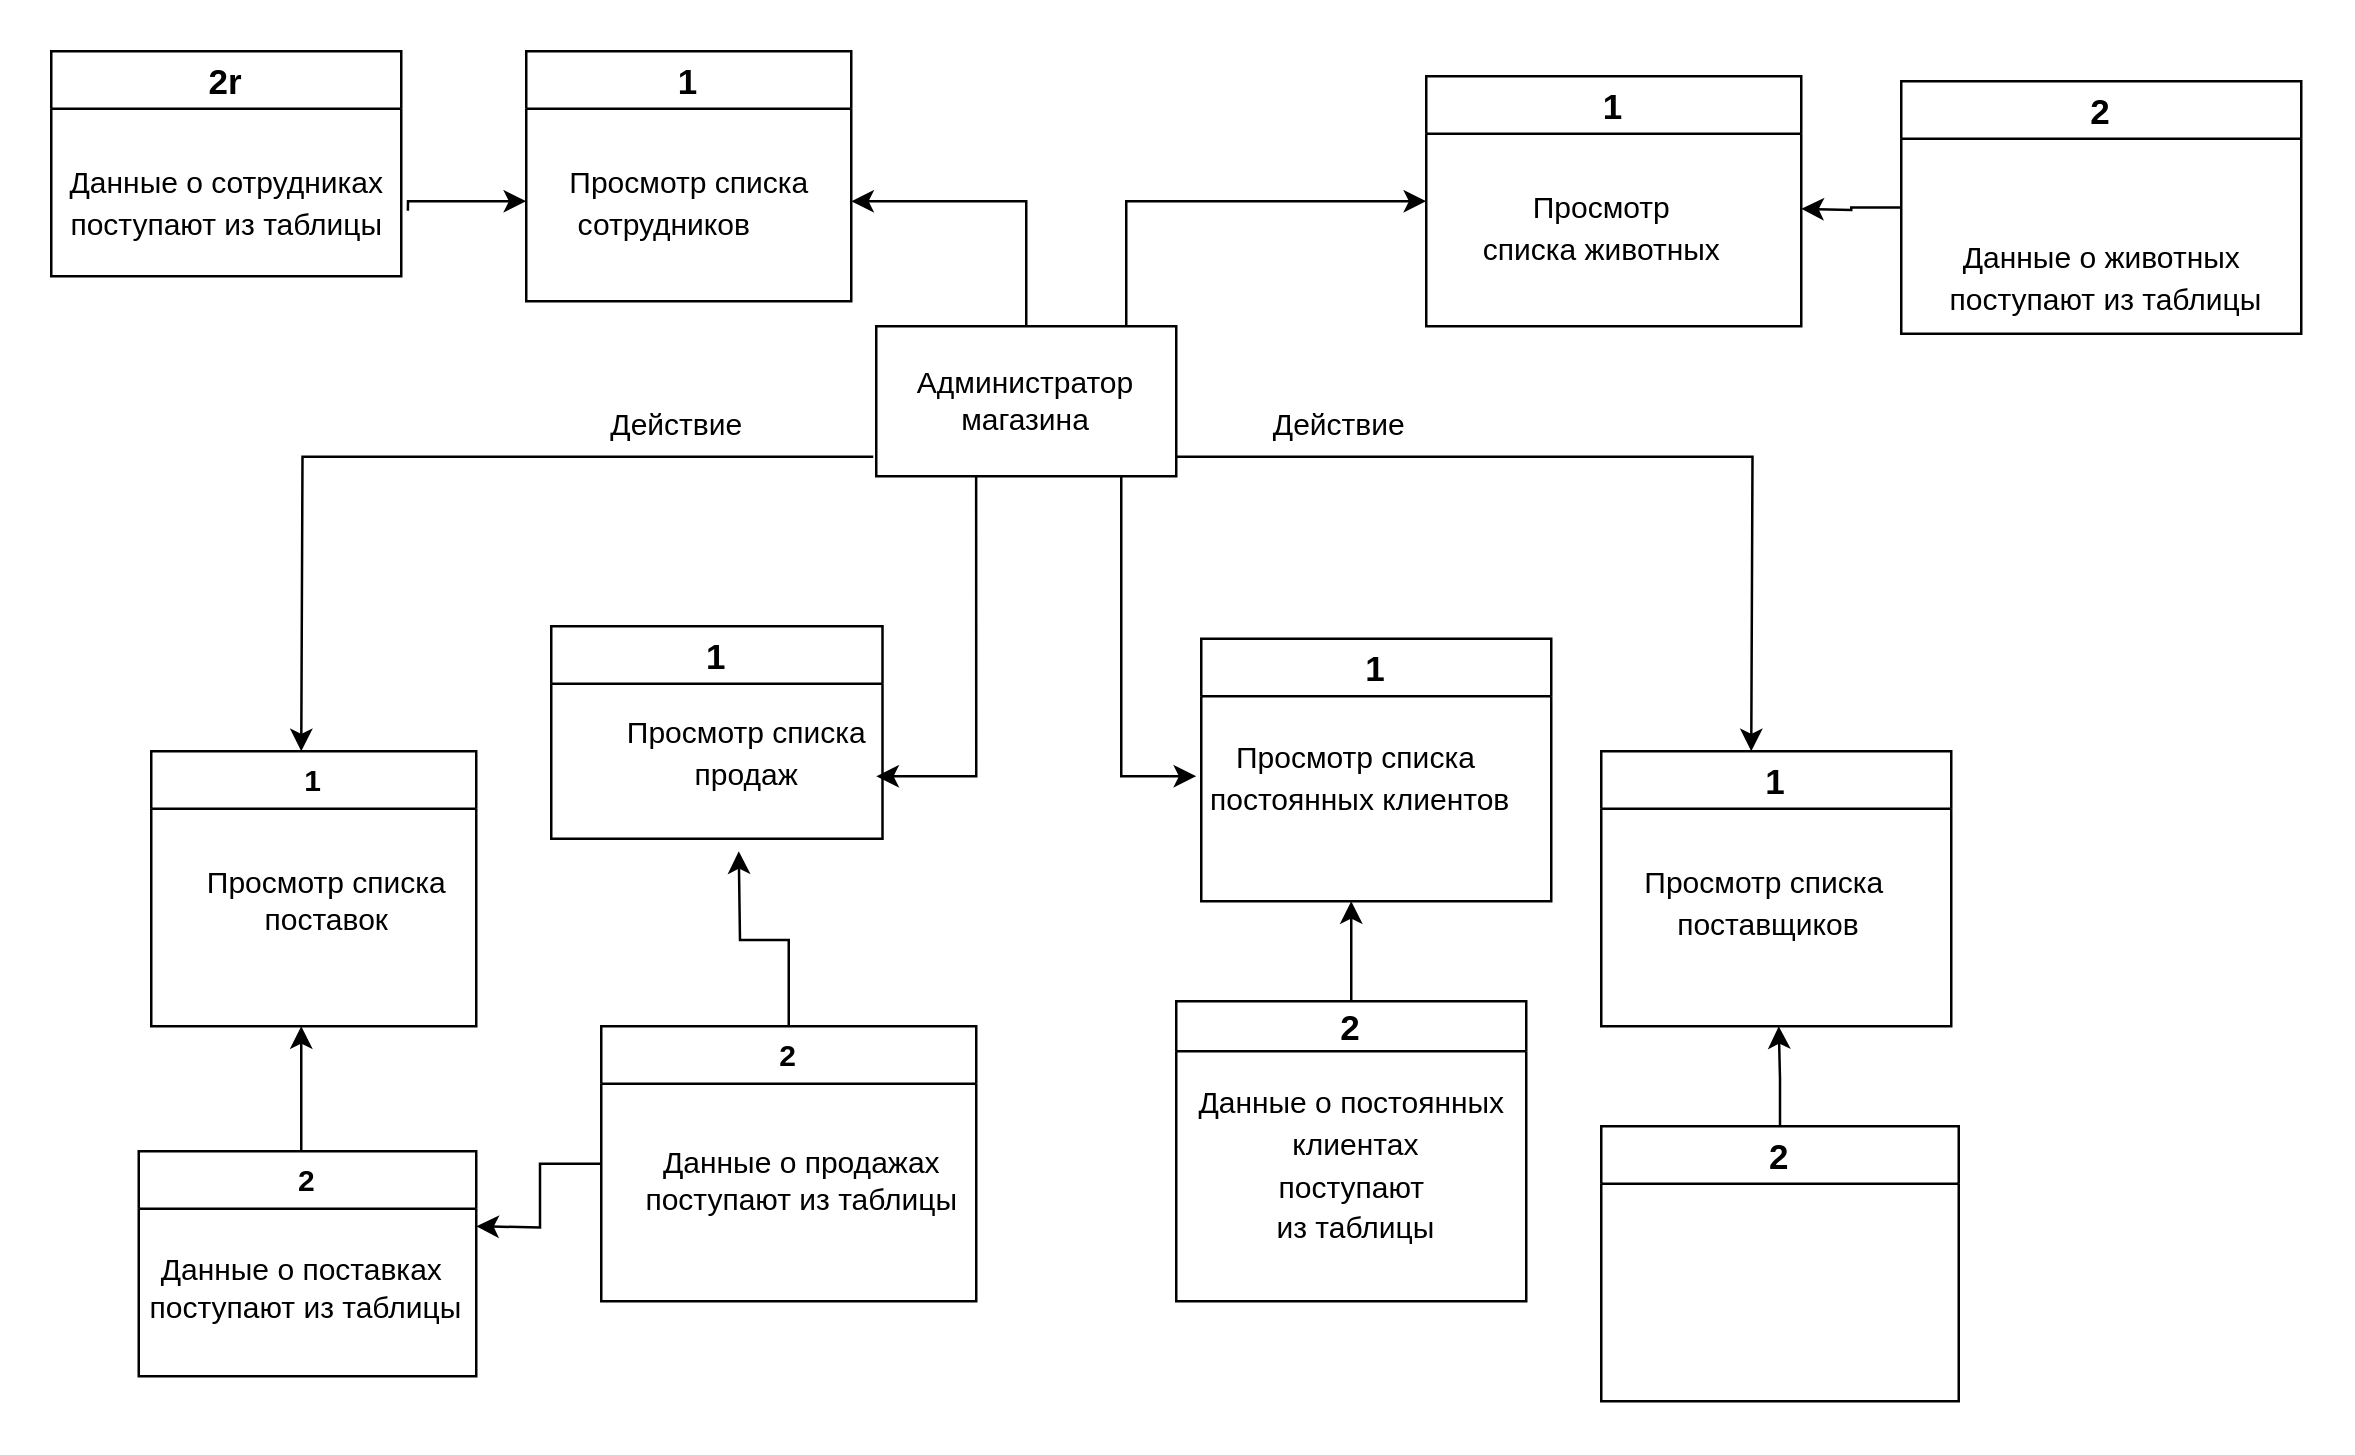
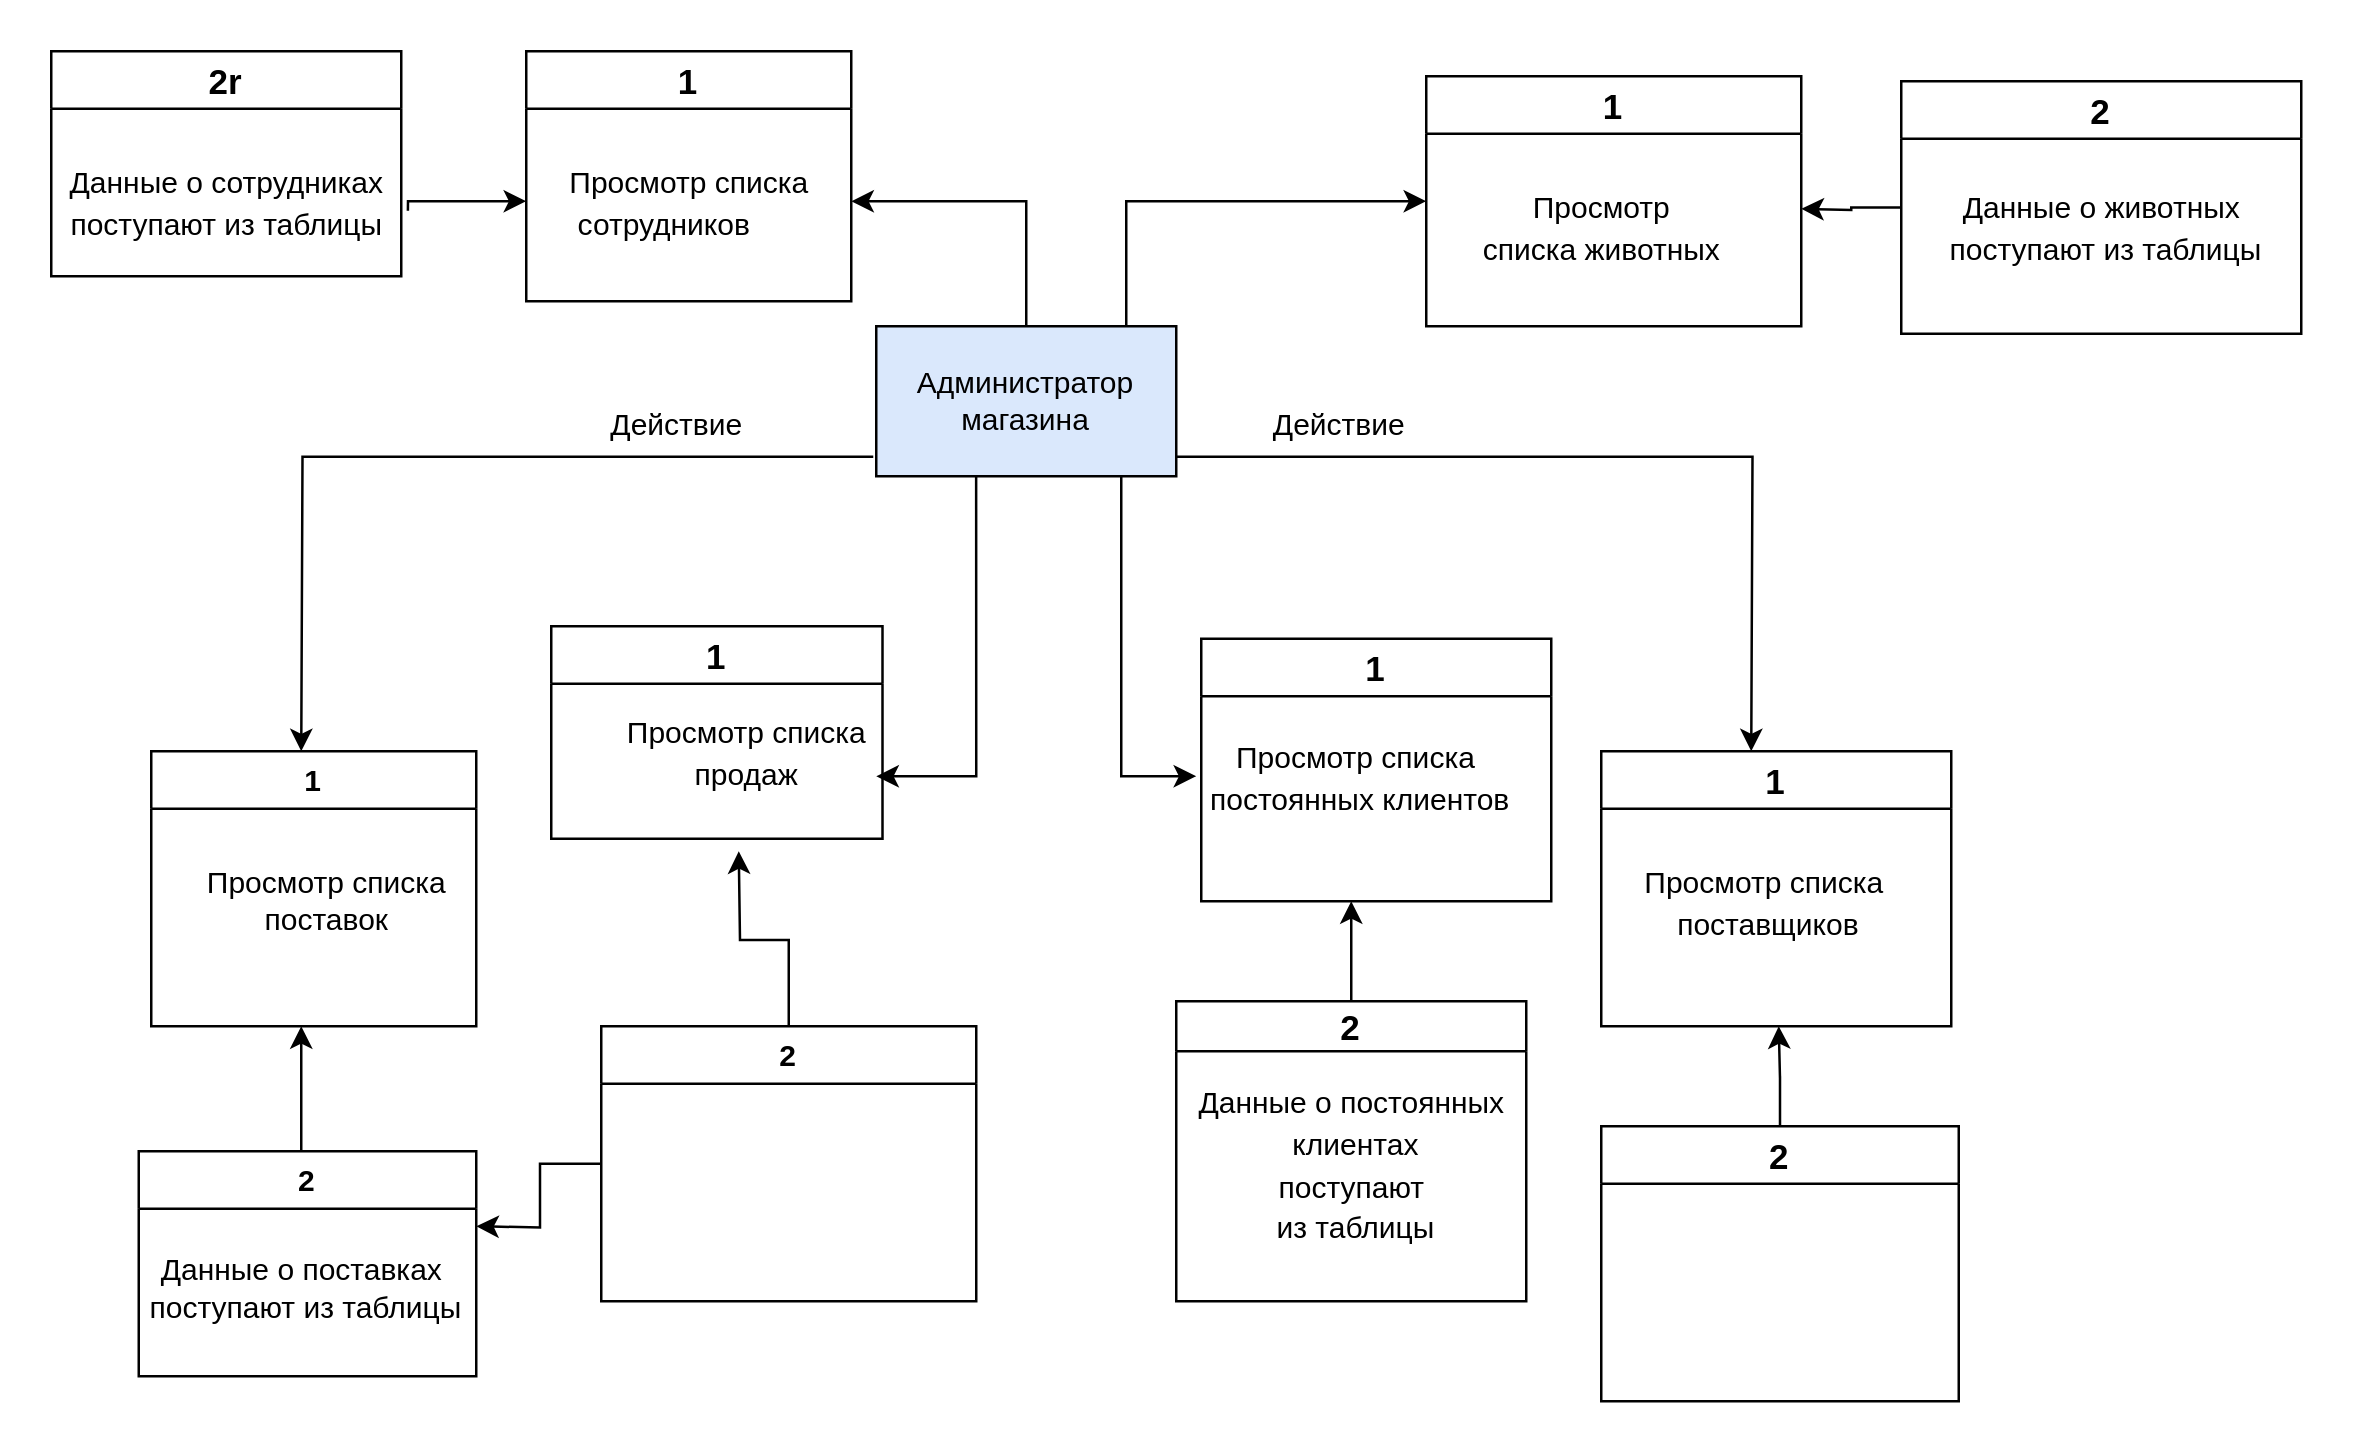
(2101, 276) -> (2101, 226)
(1026, 401) -> (1026, 401)
(801, 1164) -> none
